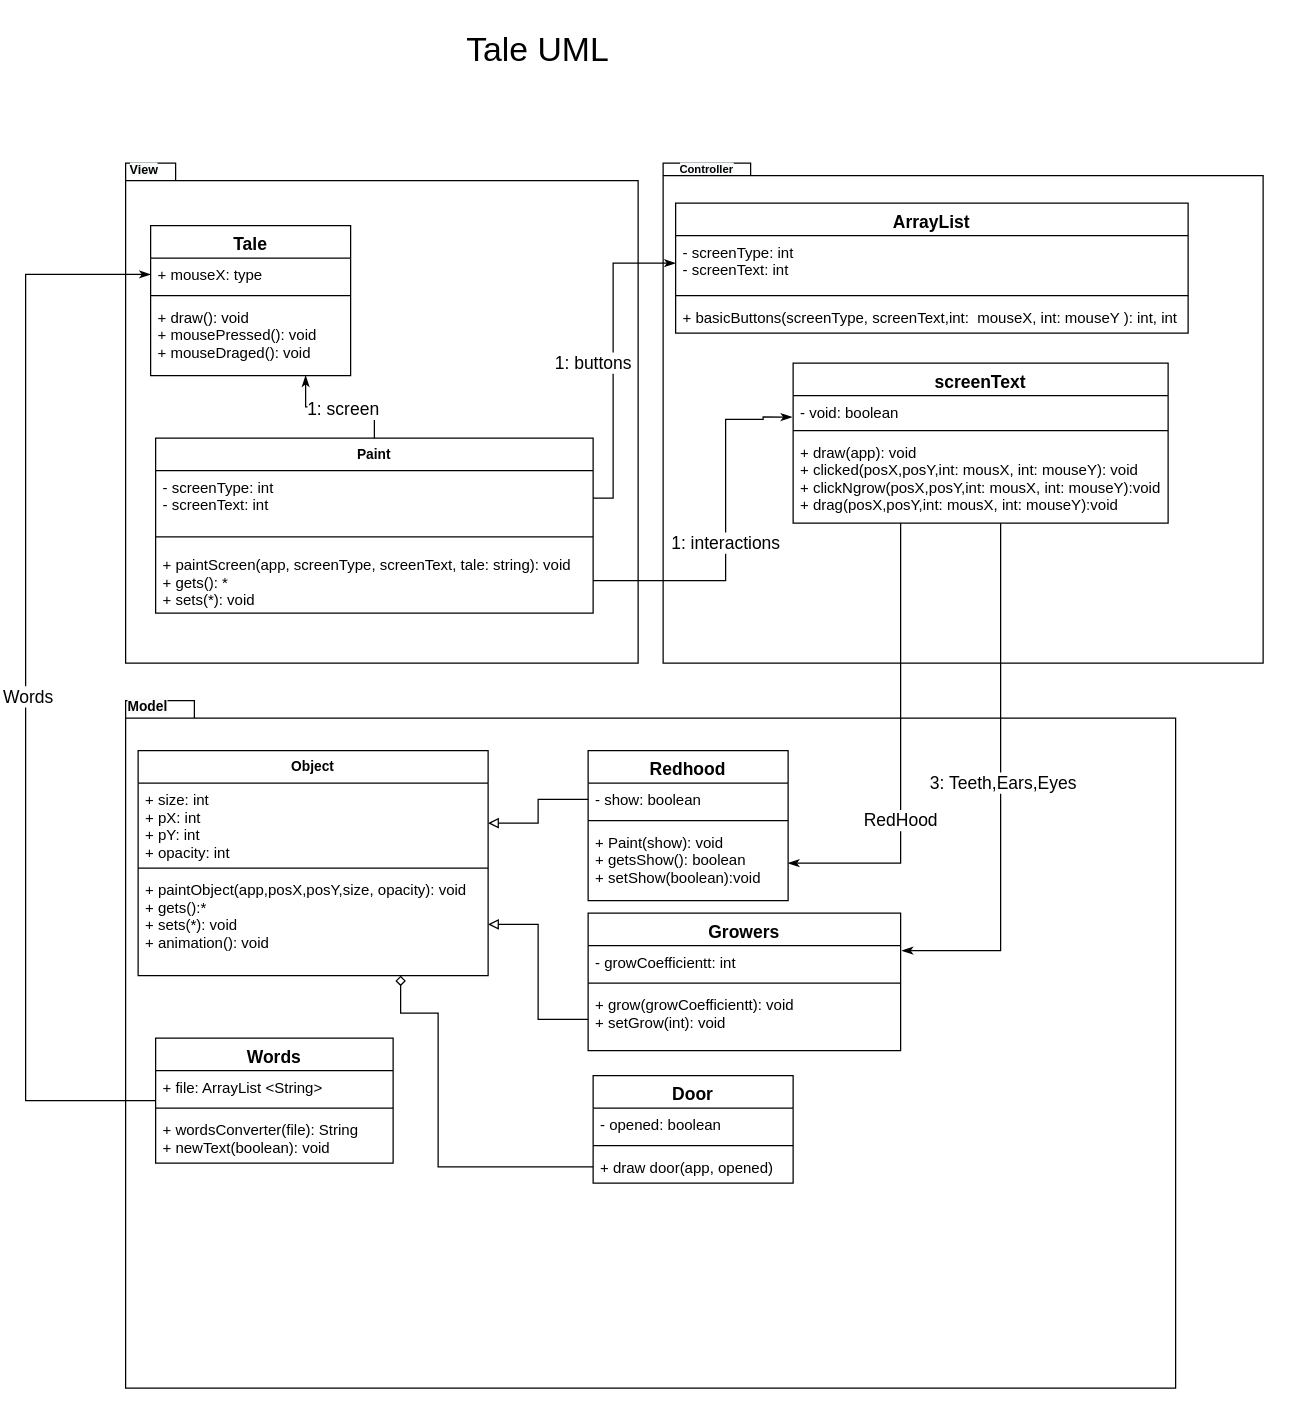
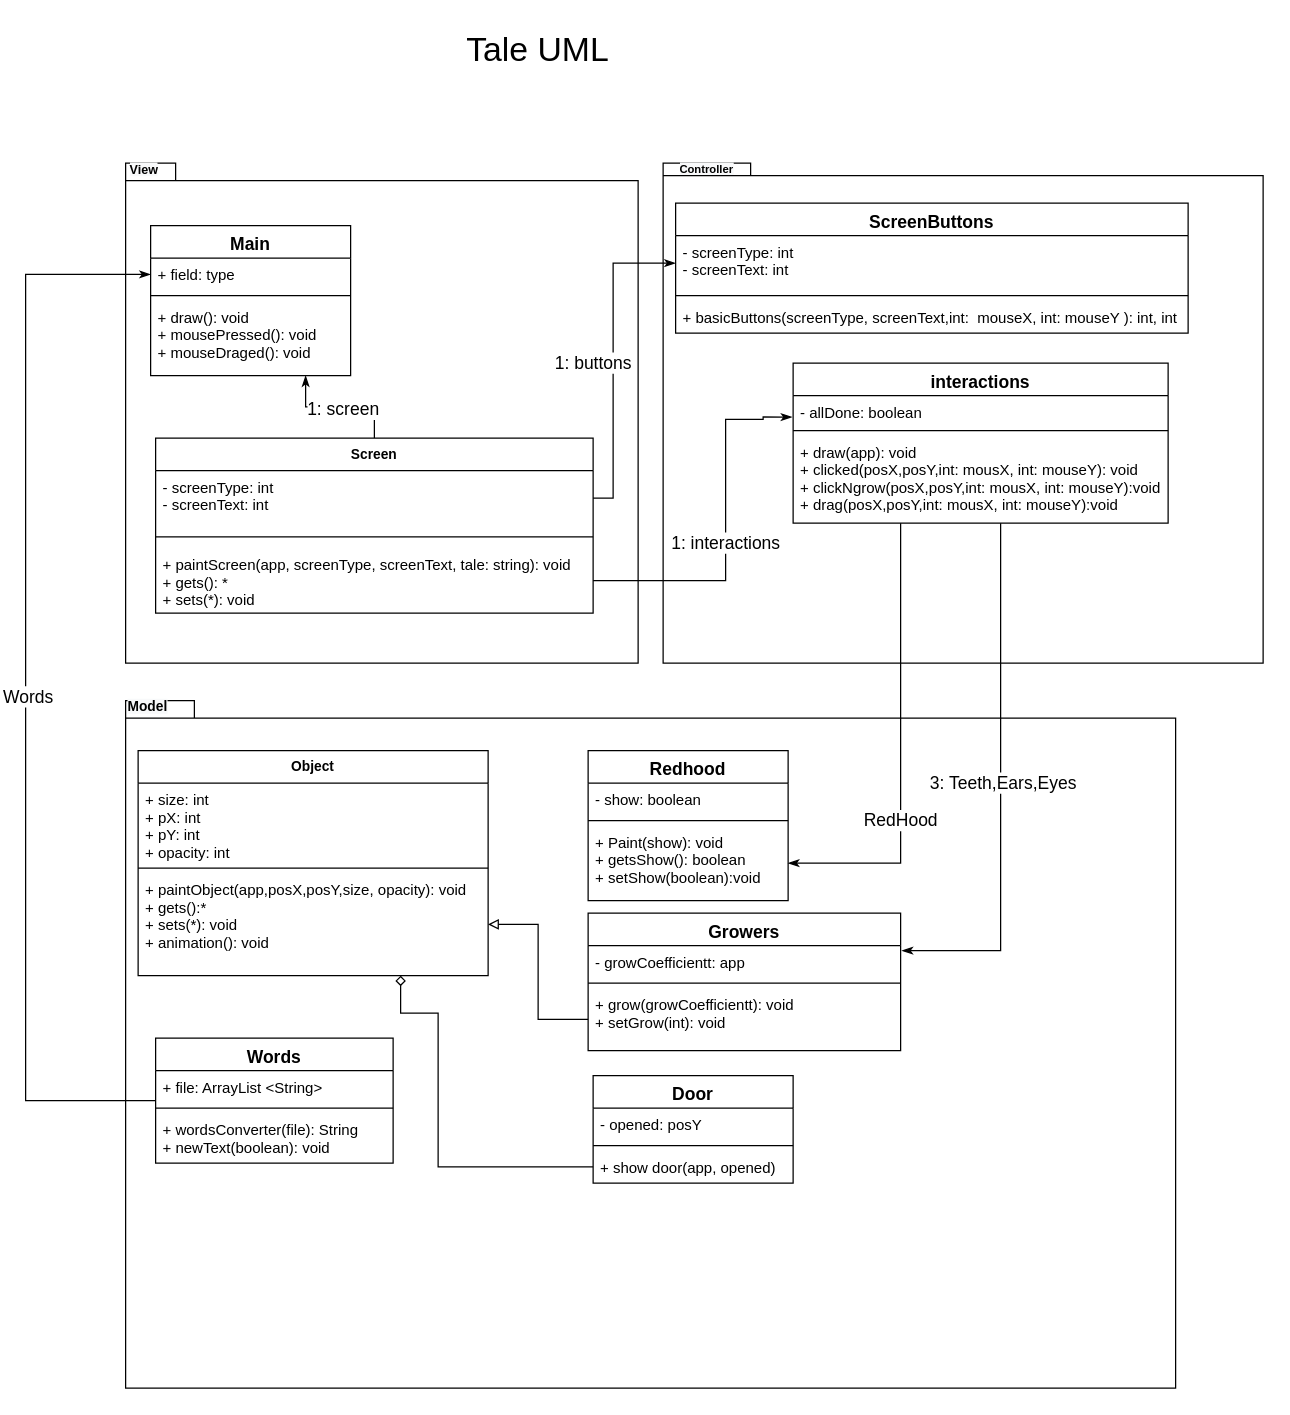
(931, 222) -> (931, 222)
(250, 244) -> (250, 244)
(210, 275) -> (202, 275)
(980, 382) -> (980, 382)
(853, 413) -> (864, 413)
(374, 454) -> (374, 454)
(538, 807) -> none
(680, 963) -> (682, 963)
(664, 1125) -> (653, 1125)
(693, 1168) -> (693, 1168)
